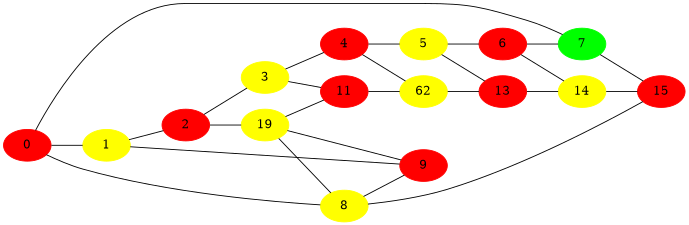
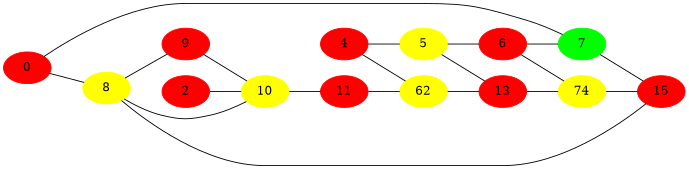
(265, 77) -> none
(582, 92) -> (582, 92)
(265, 125) -> (265, 92)
(107, 145) -> none
